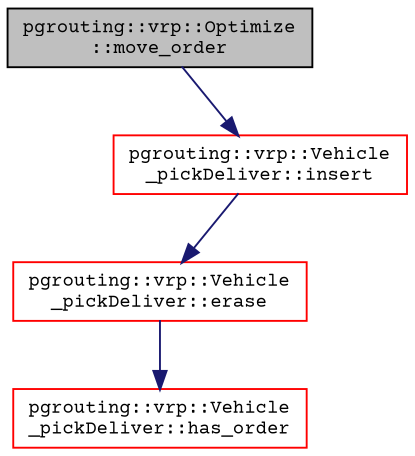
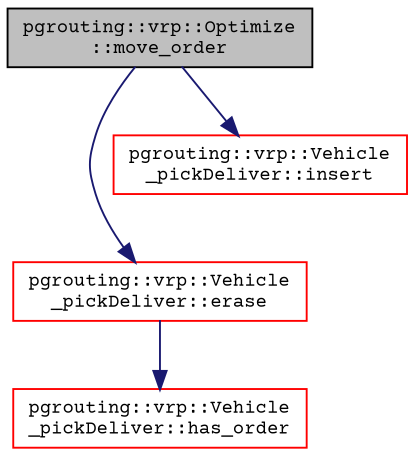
(216, 221) -> (91, 155)
